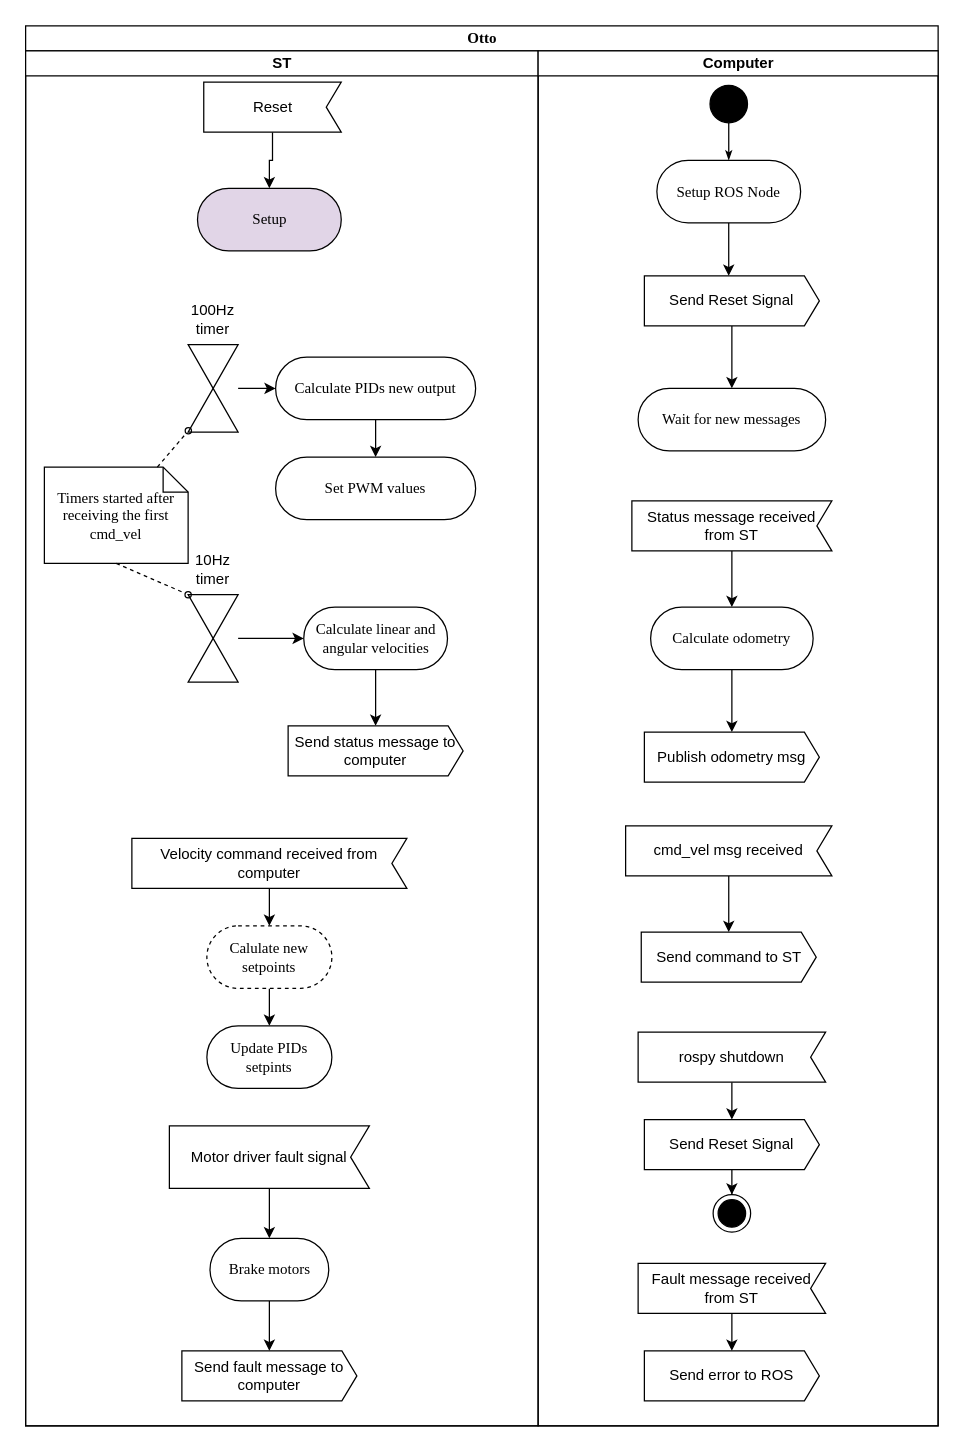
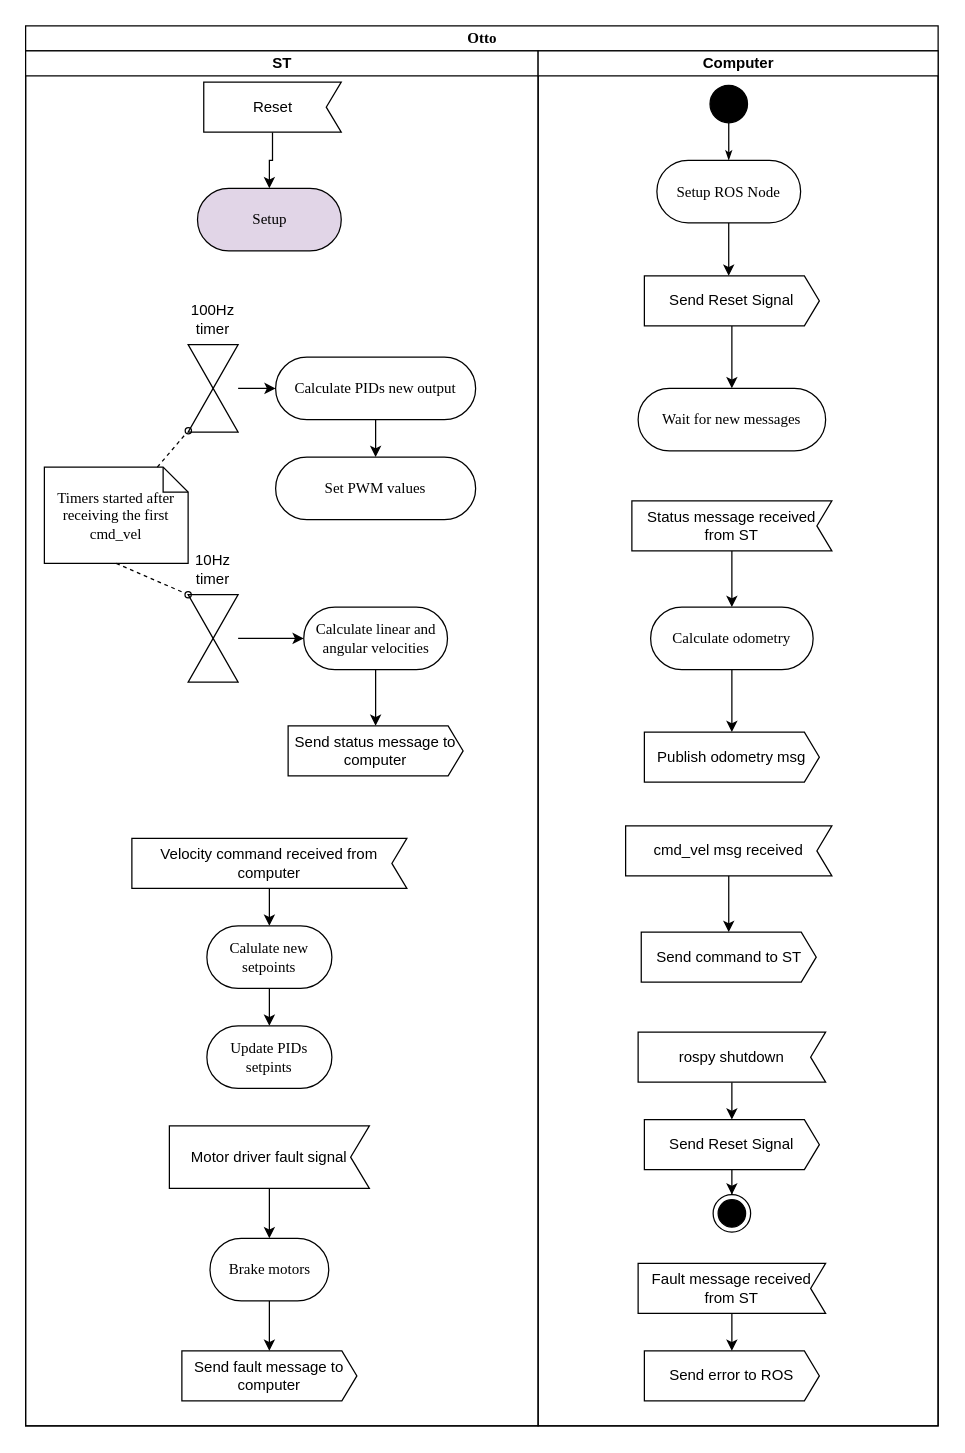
(269, 957) -> (269, 957)
